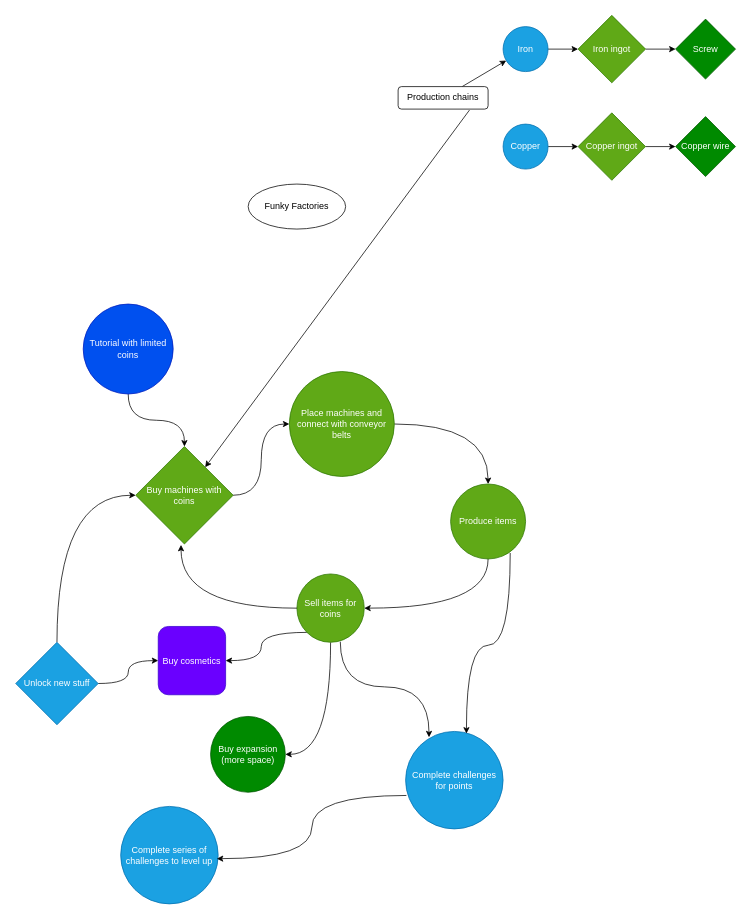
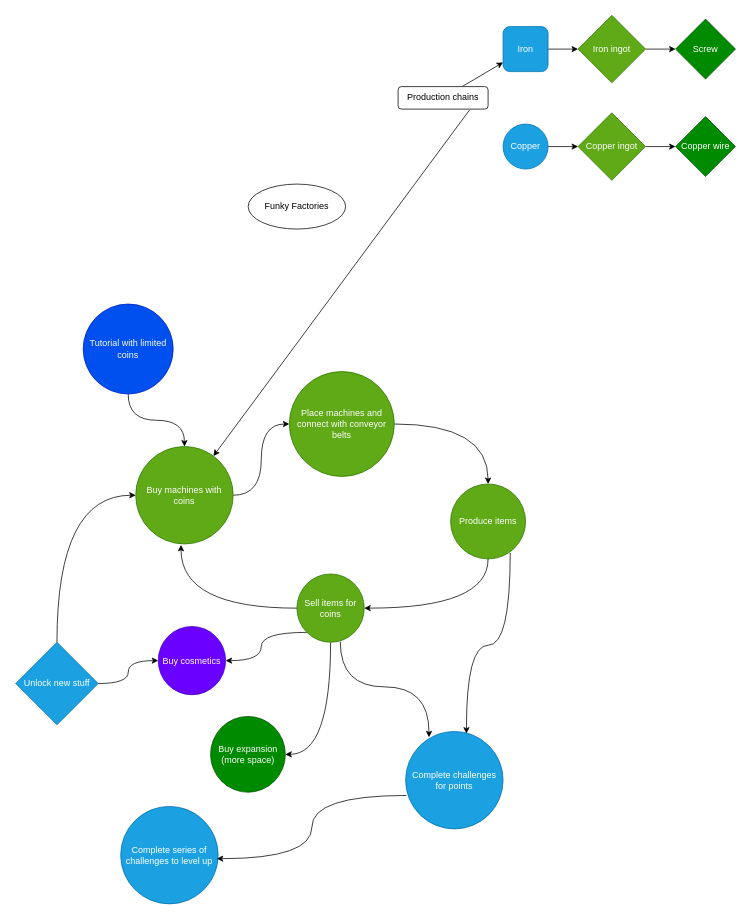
(525, 49) -> (525, 49)
(184, 495) -> (184, 495)
(192, 661) -> (192, 661)
